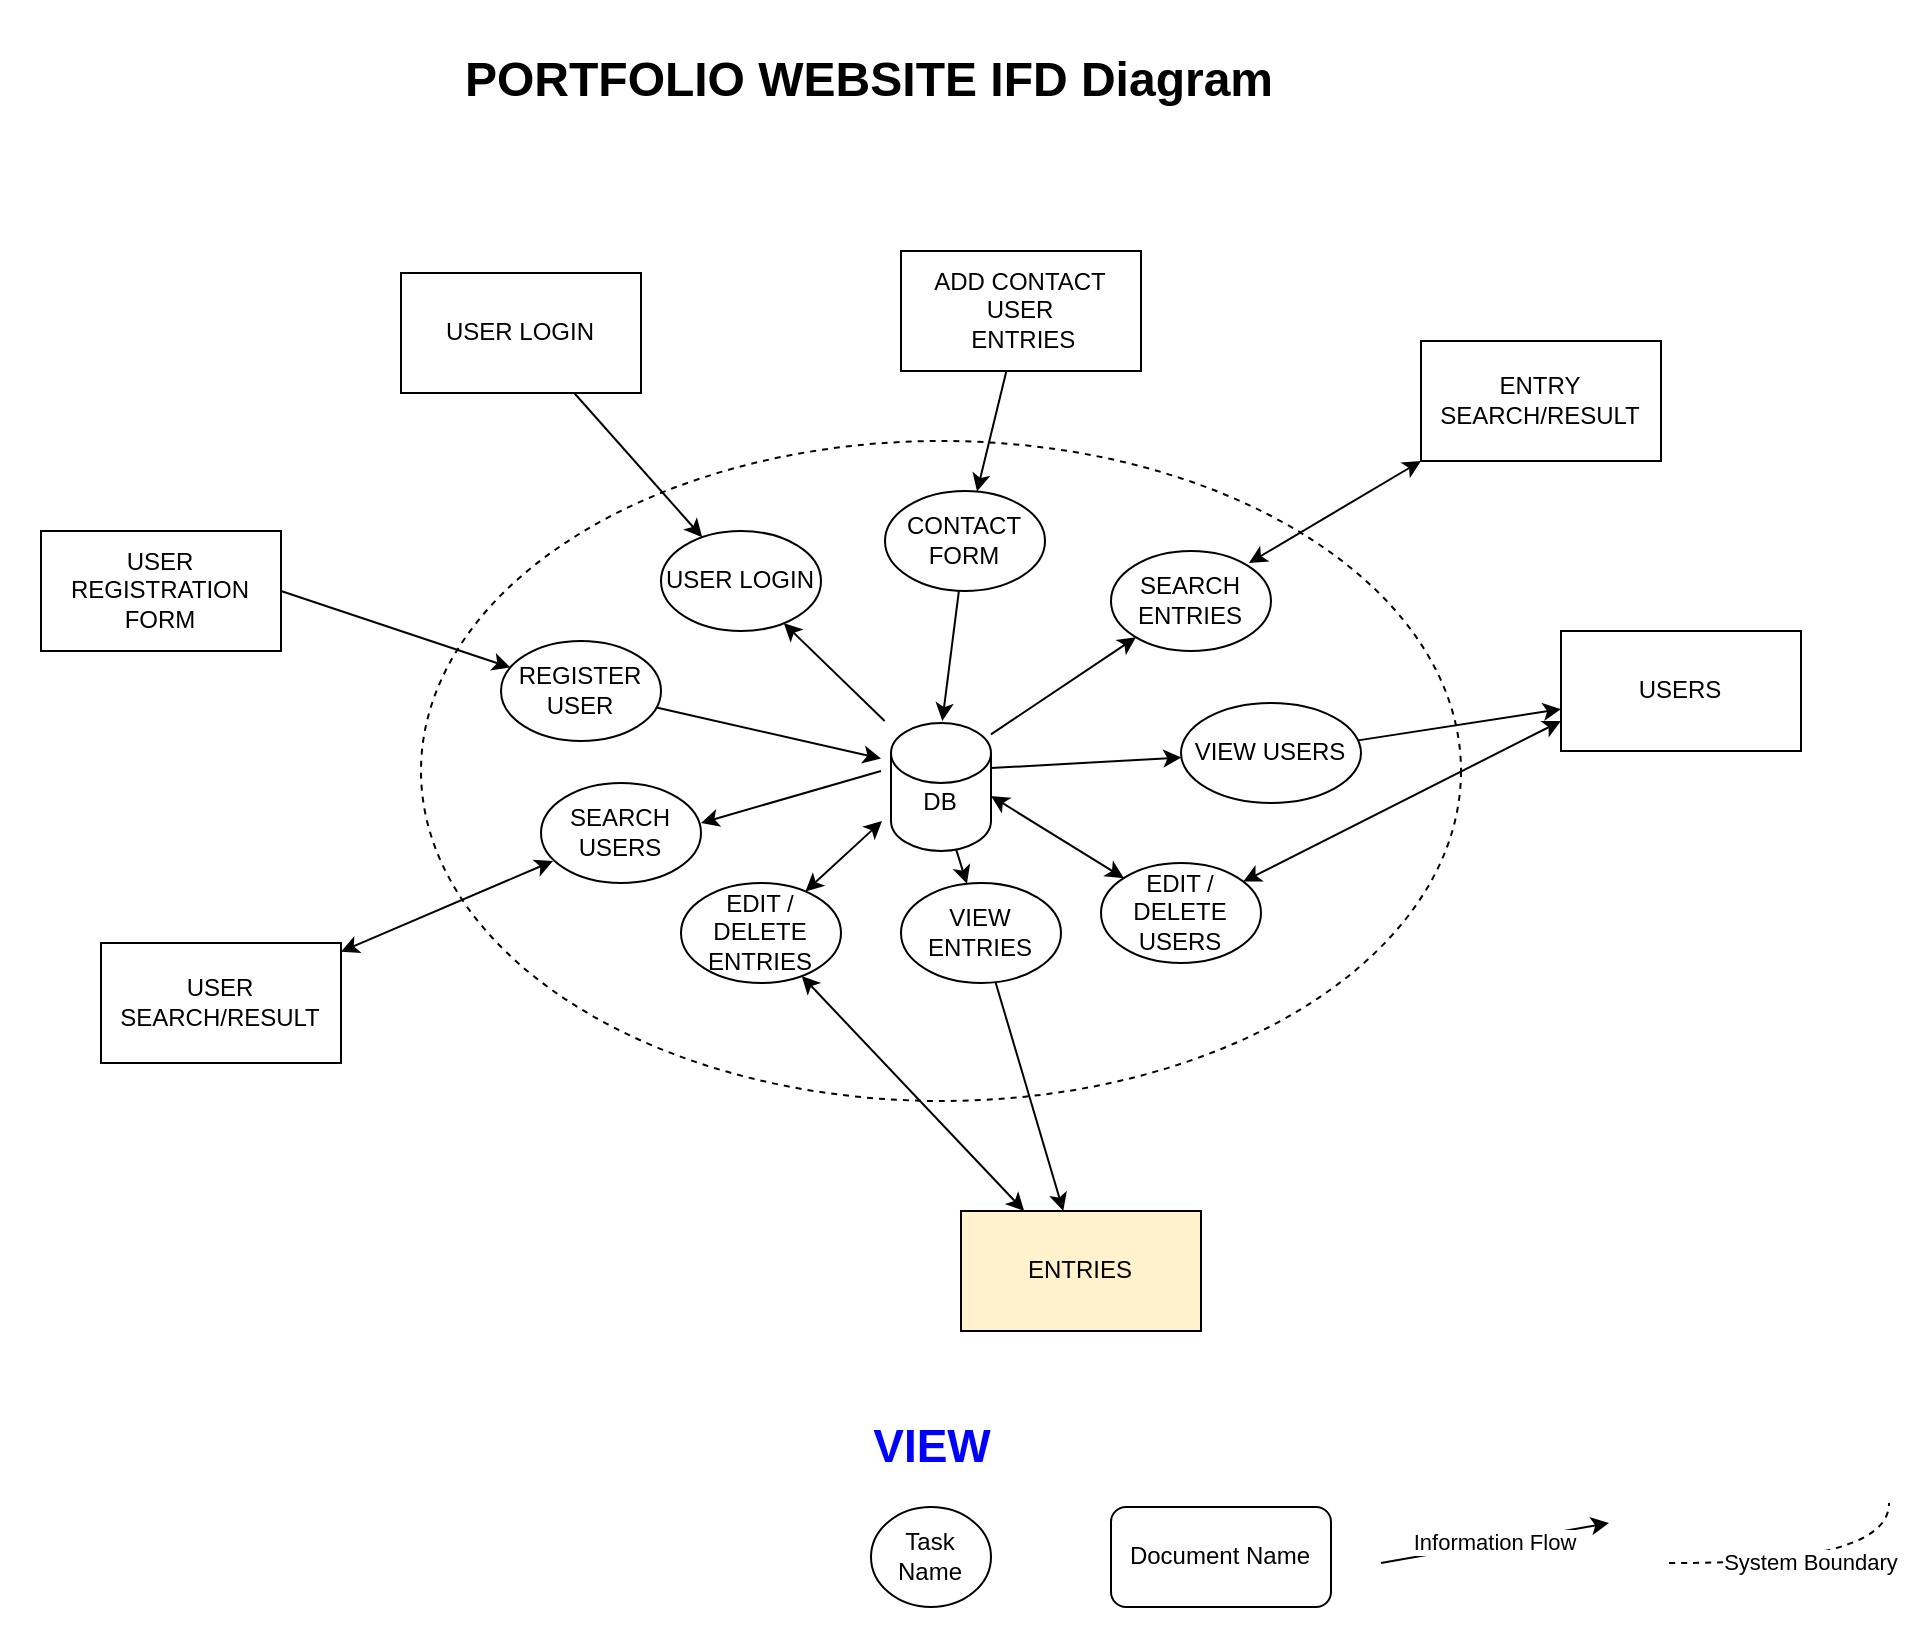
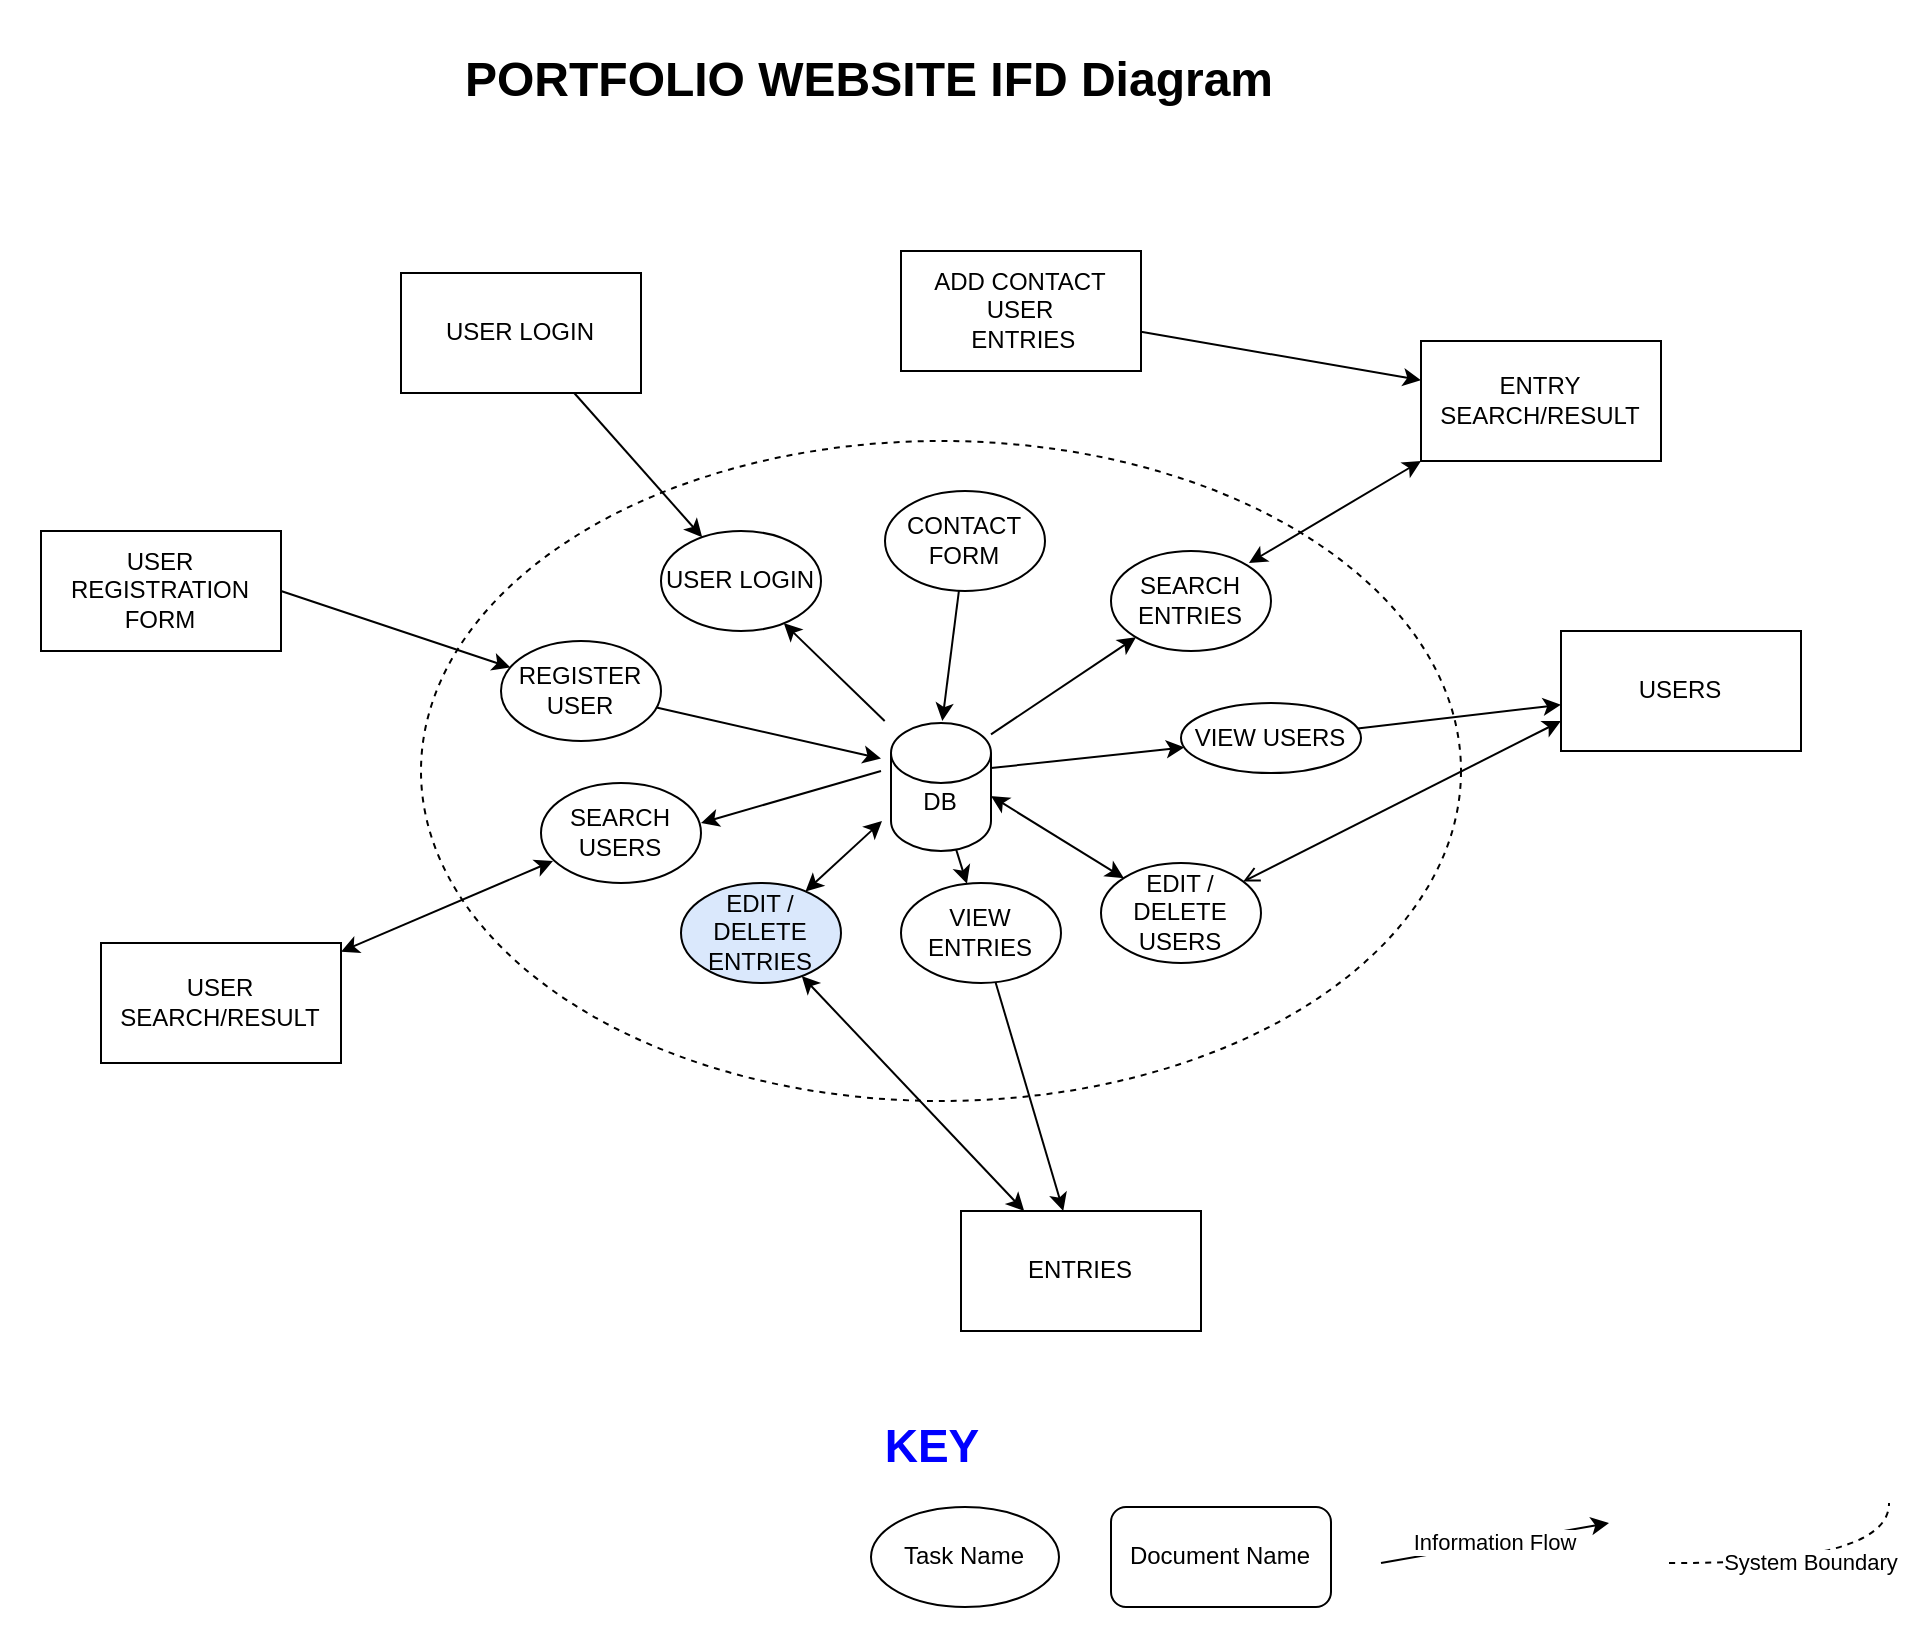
(993, 425) -> (1274, 355)
(1271, 753) -> (1271, 738)
(1256, 875) -> (1254, 876)
(761, 933) -> (761, 933)
(1081, 1271) -> (1081, 1271)
(933, 1447) -> (933, 1447)
(931, 1557) -> (965, 1557)
